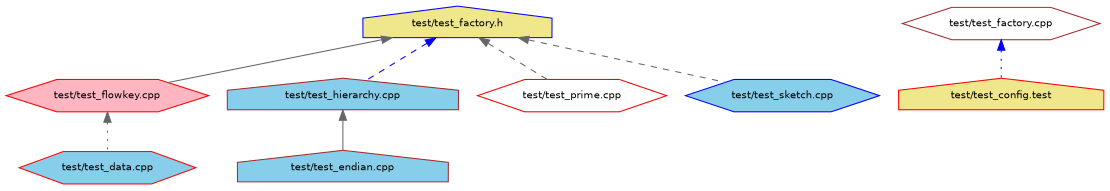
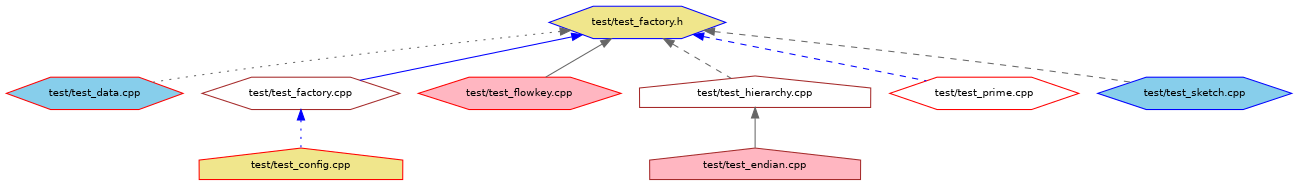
(457, 24) -> (637, 22)
none -> (466, 59)
(518, 61) -> (815, 59)
(396, 62) -> (702, 61)
(343, 96) -> (755, 93)
(1001, 96) -> (301, 165)
(107, 137) -> (356, 55)
(343, 168) -> (755, 165)
